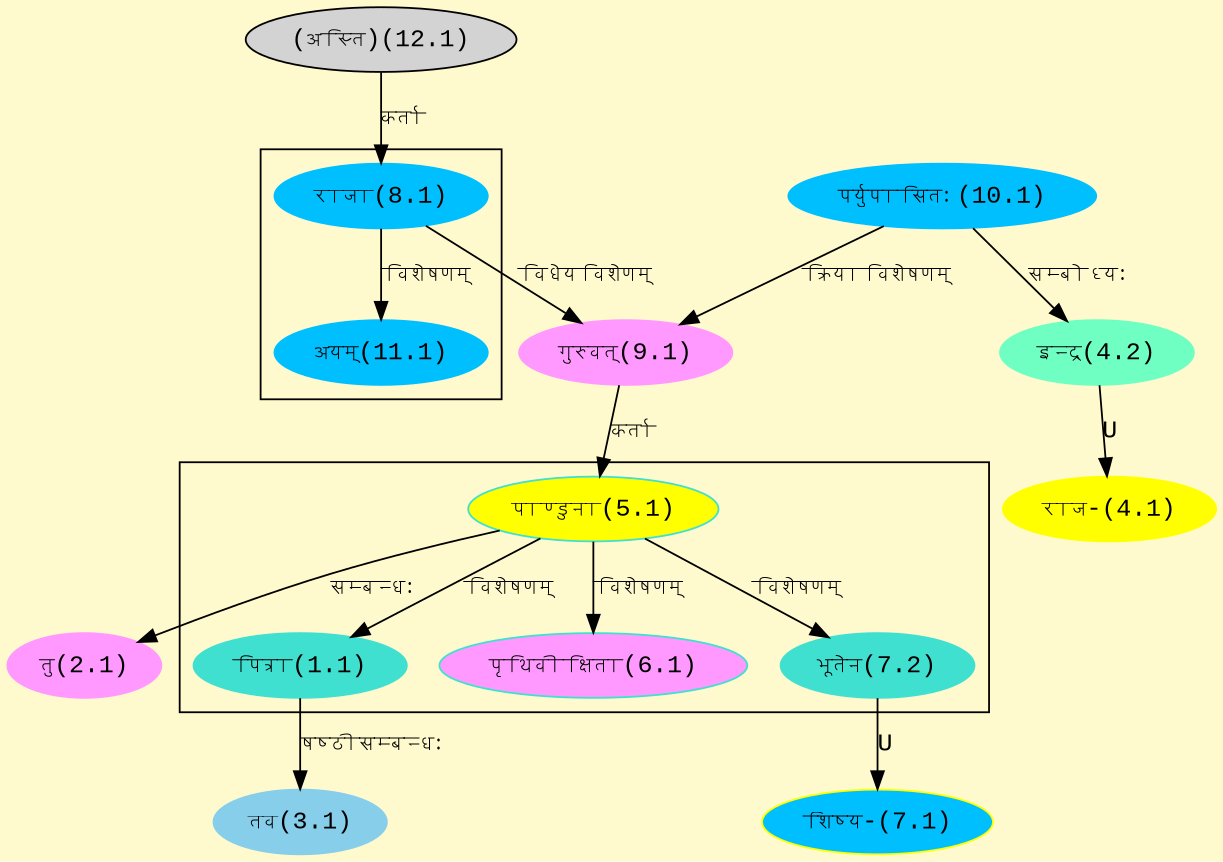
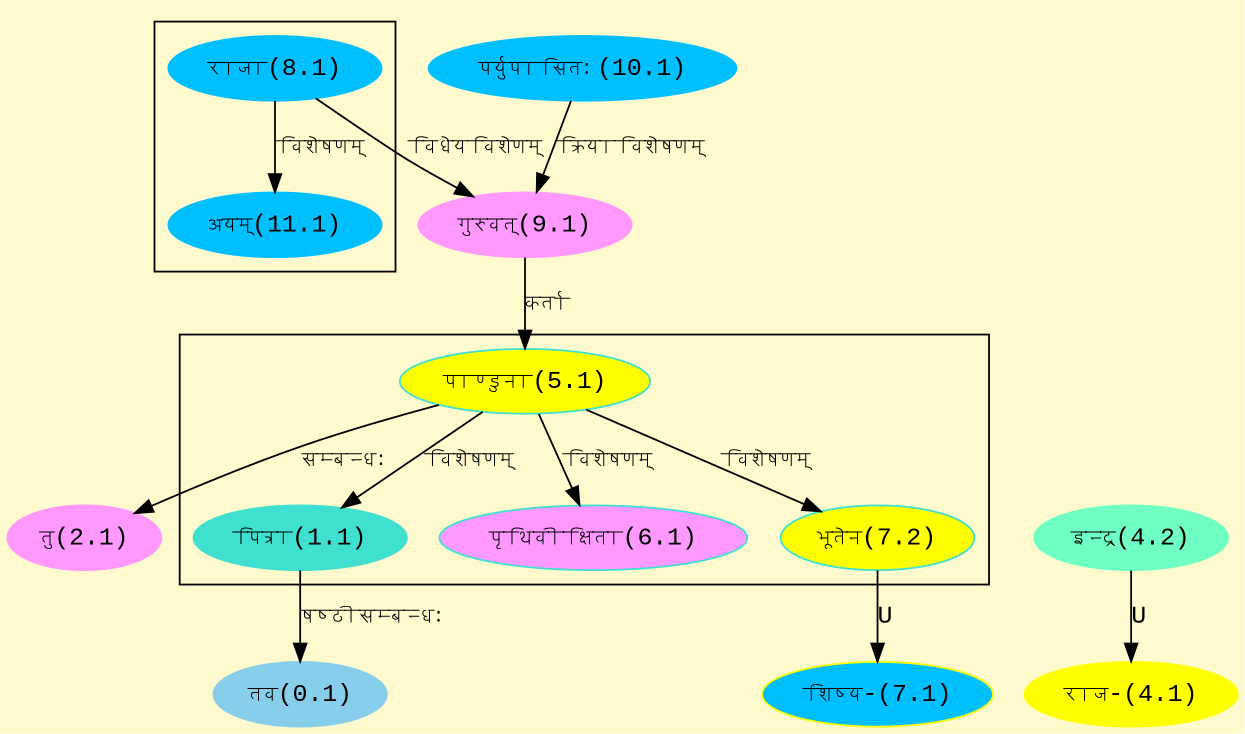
(381, 40) -> none
(1014, 268) -> none
(878, 665) -> (878, 538)
(300, 822) -> (300, 694)
